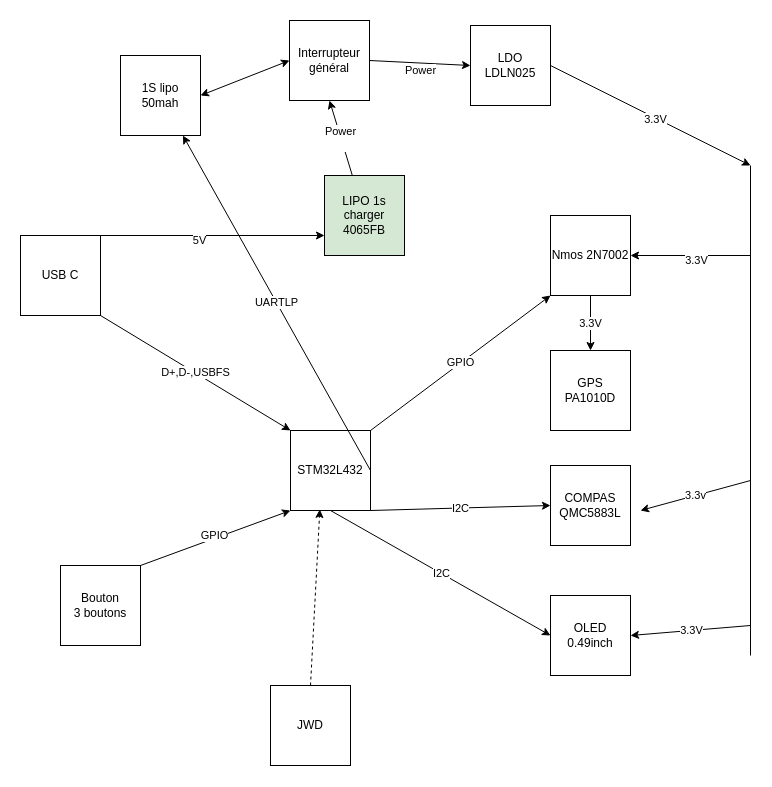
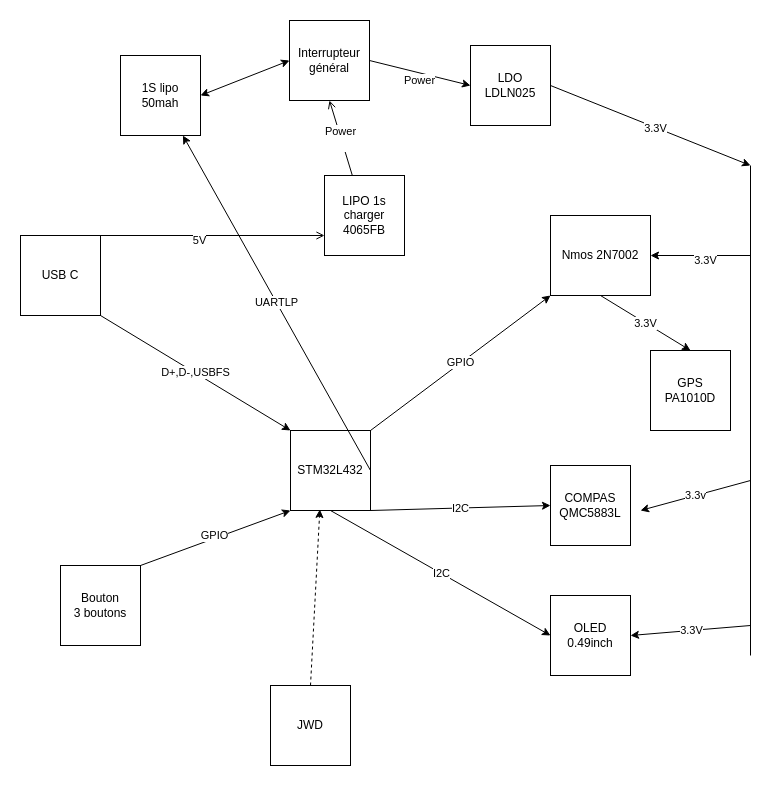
(511, 66) -> (511, 86)
(332, 109) -> (331, 106)
(365, 216) -> (365, 216)
(316, 236) -> (317, 236)
(591, 256) -> (601, 256)
(591, 391) -> (691, 391)
